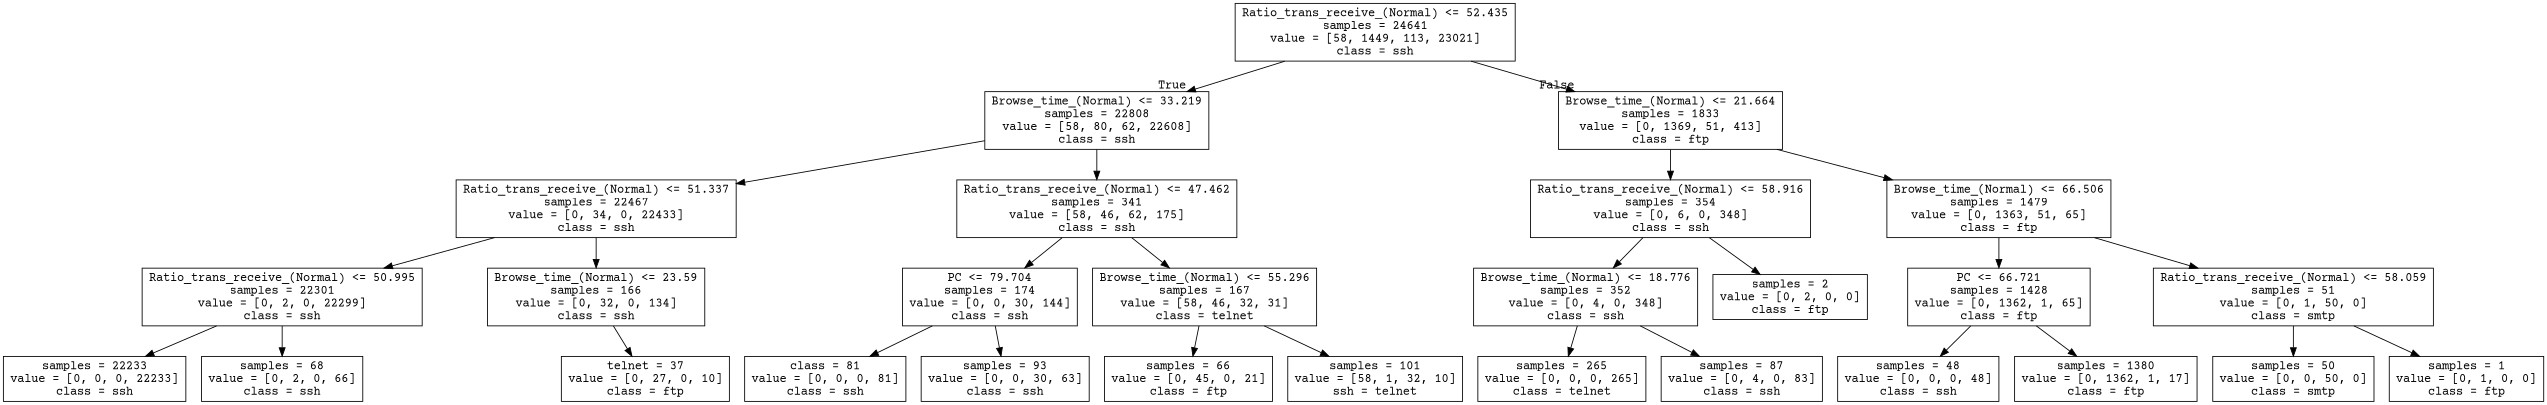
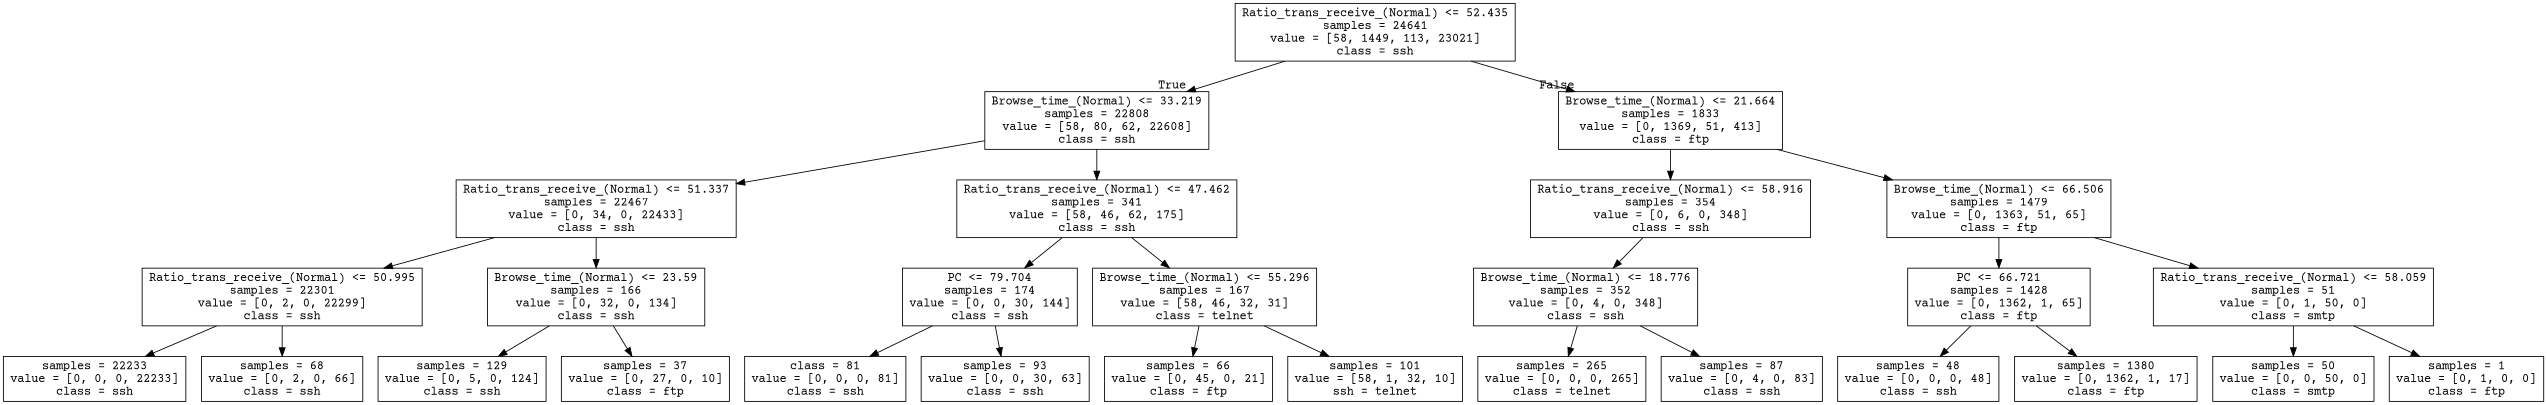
(1790, 297) -> none
none -> (462, 379)
(645, 379) -> (645, 379)
